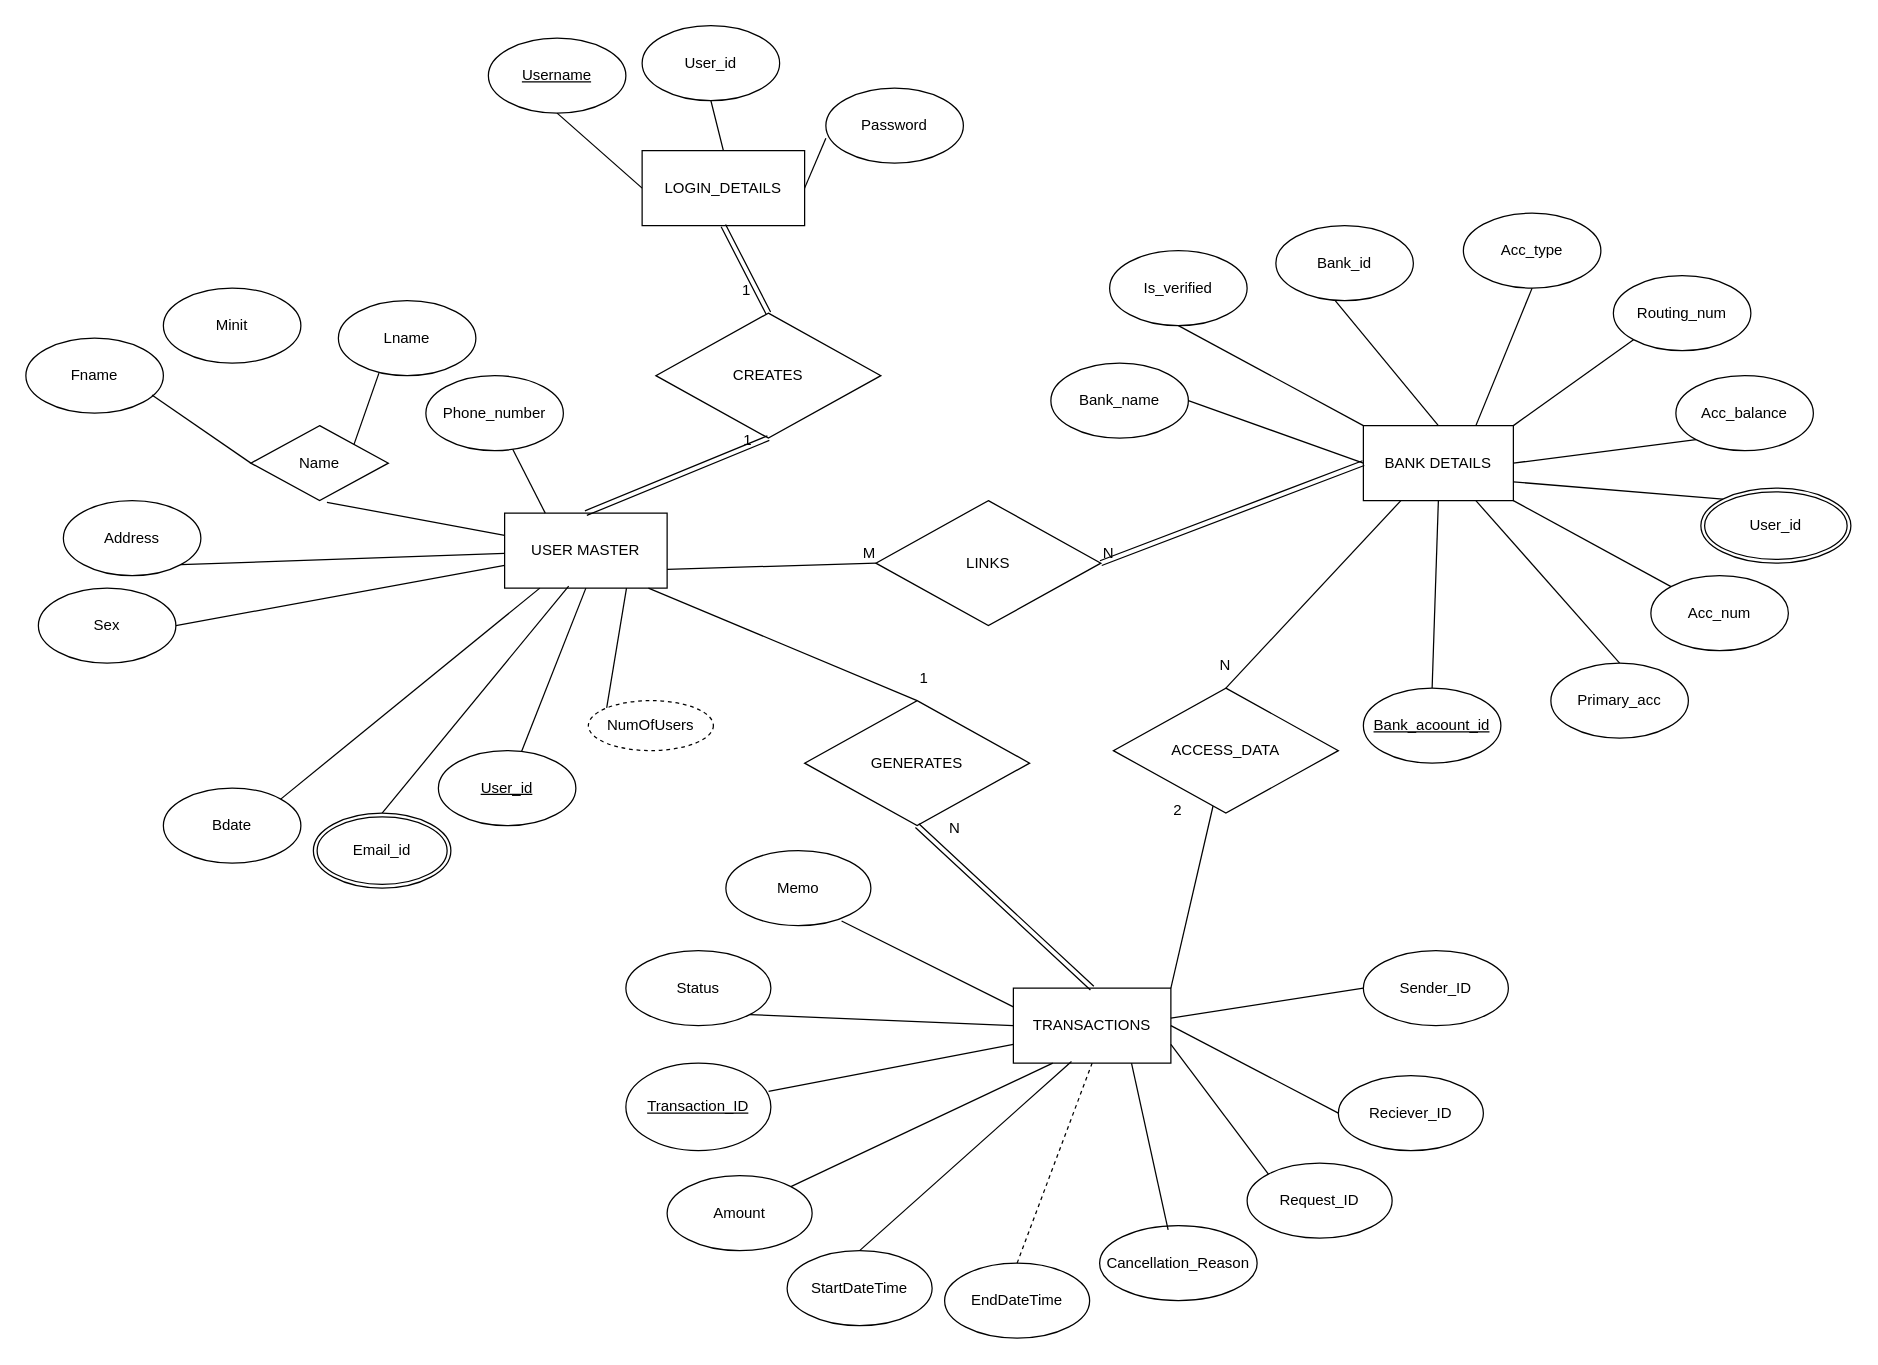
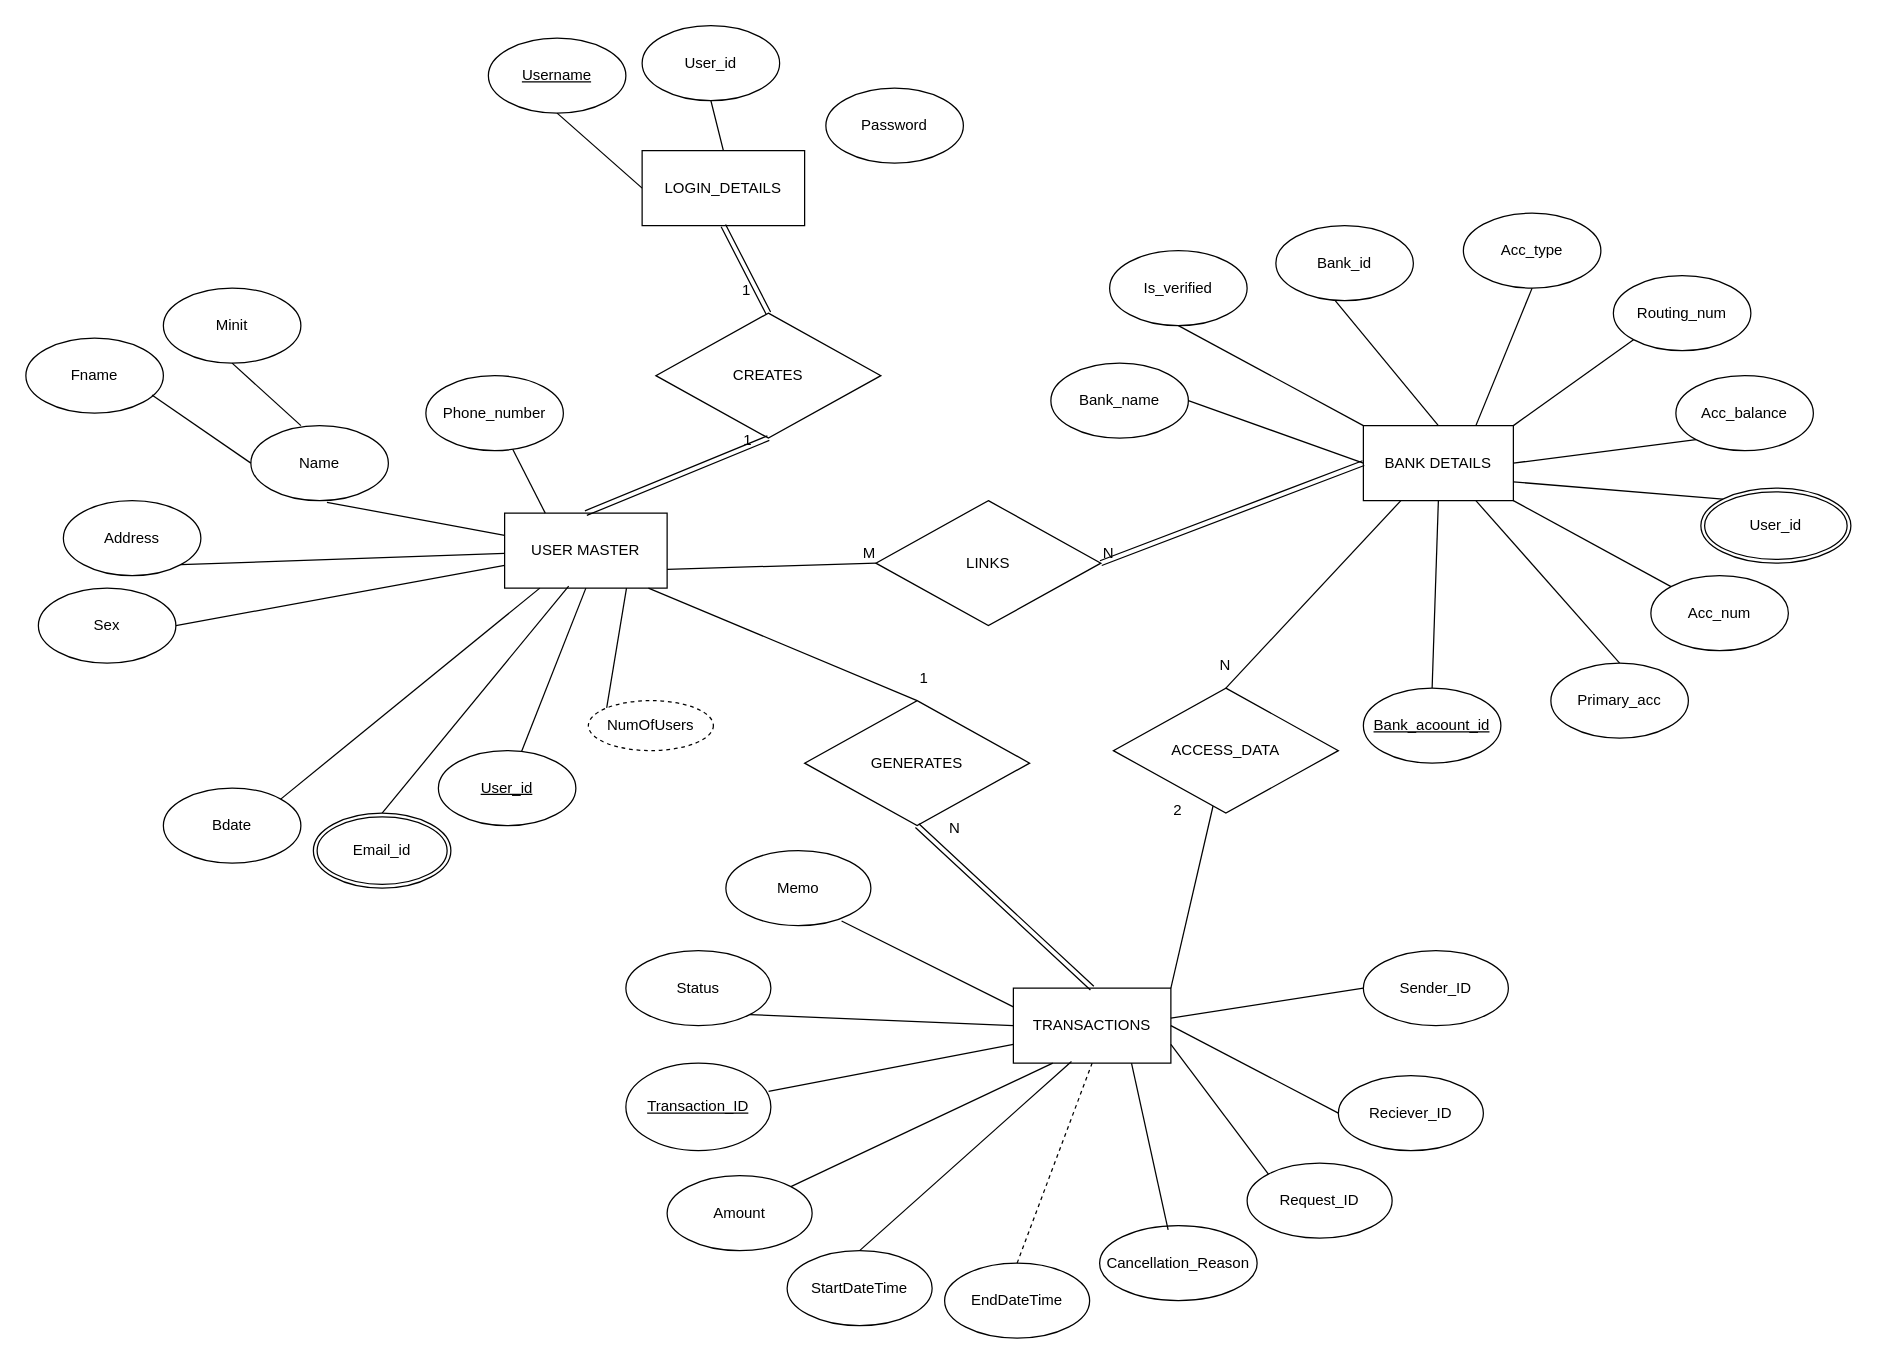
(815, 163) -> none
(407, 338) -> none
none -> (266, 394)
(366, 409) -> none
(319, 463) -> (319, 463)
